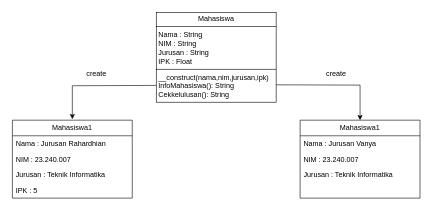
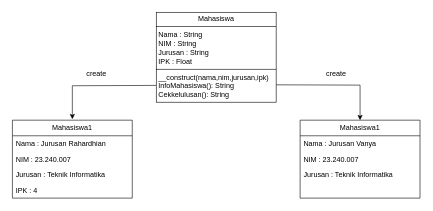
(27, 191) -> (27, 191)
